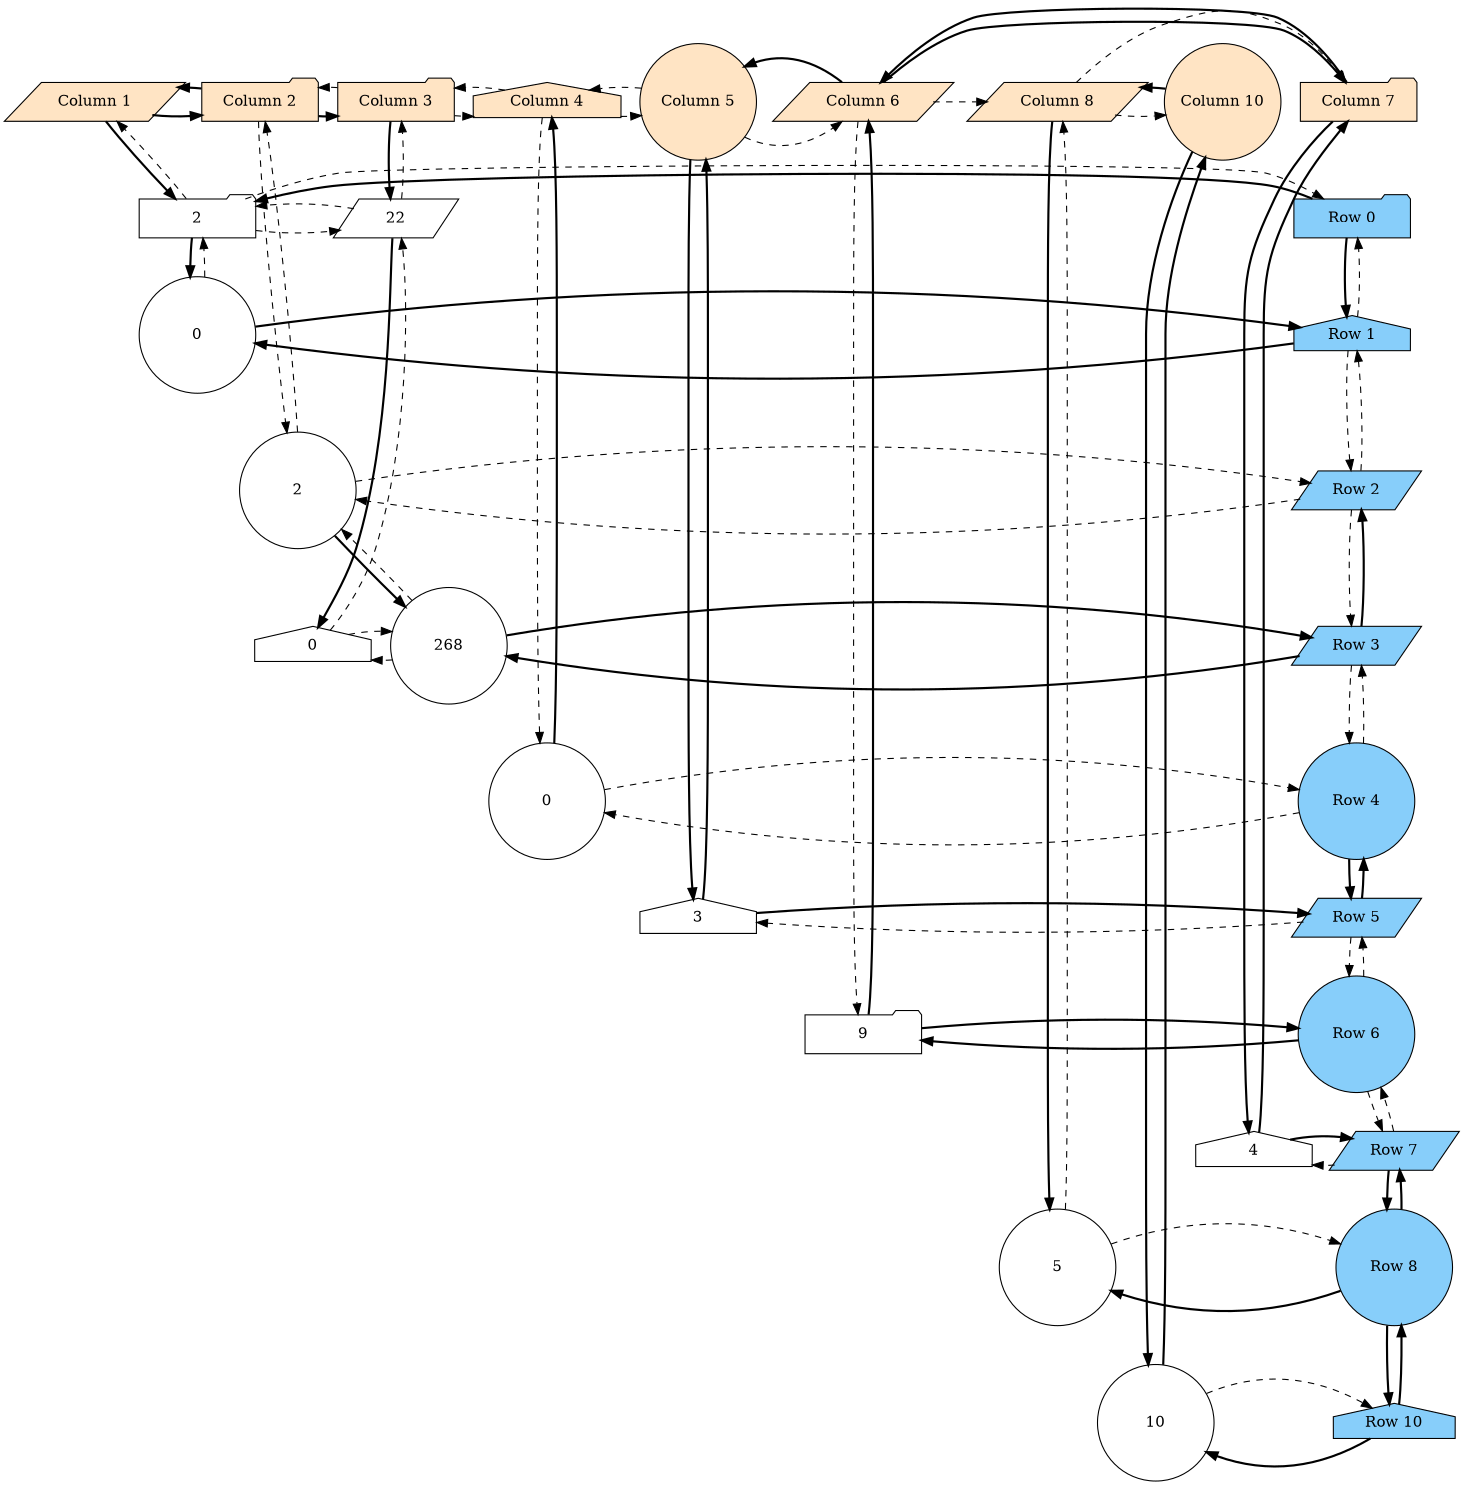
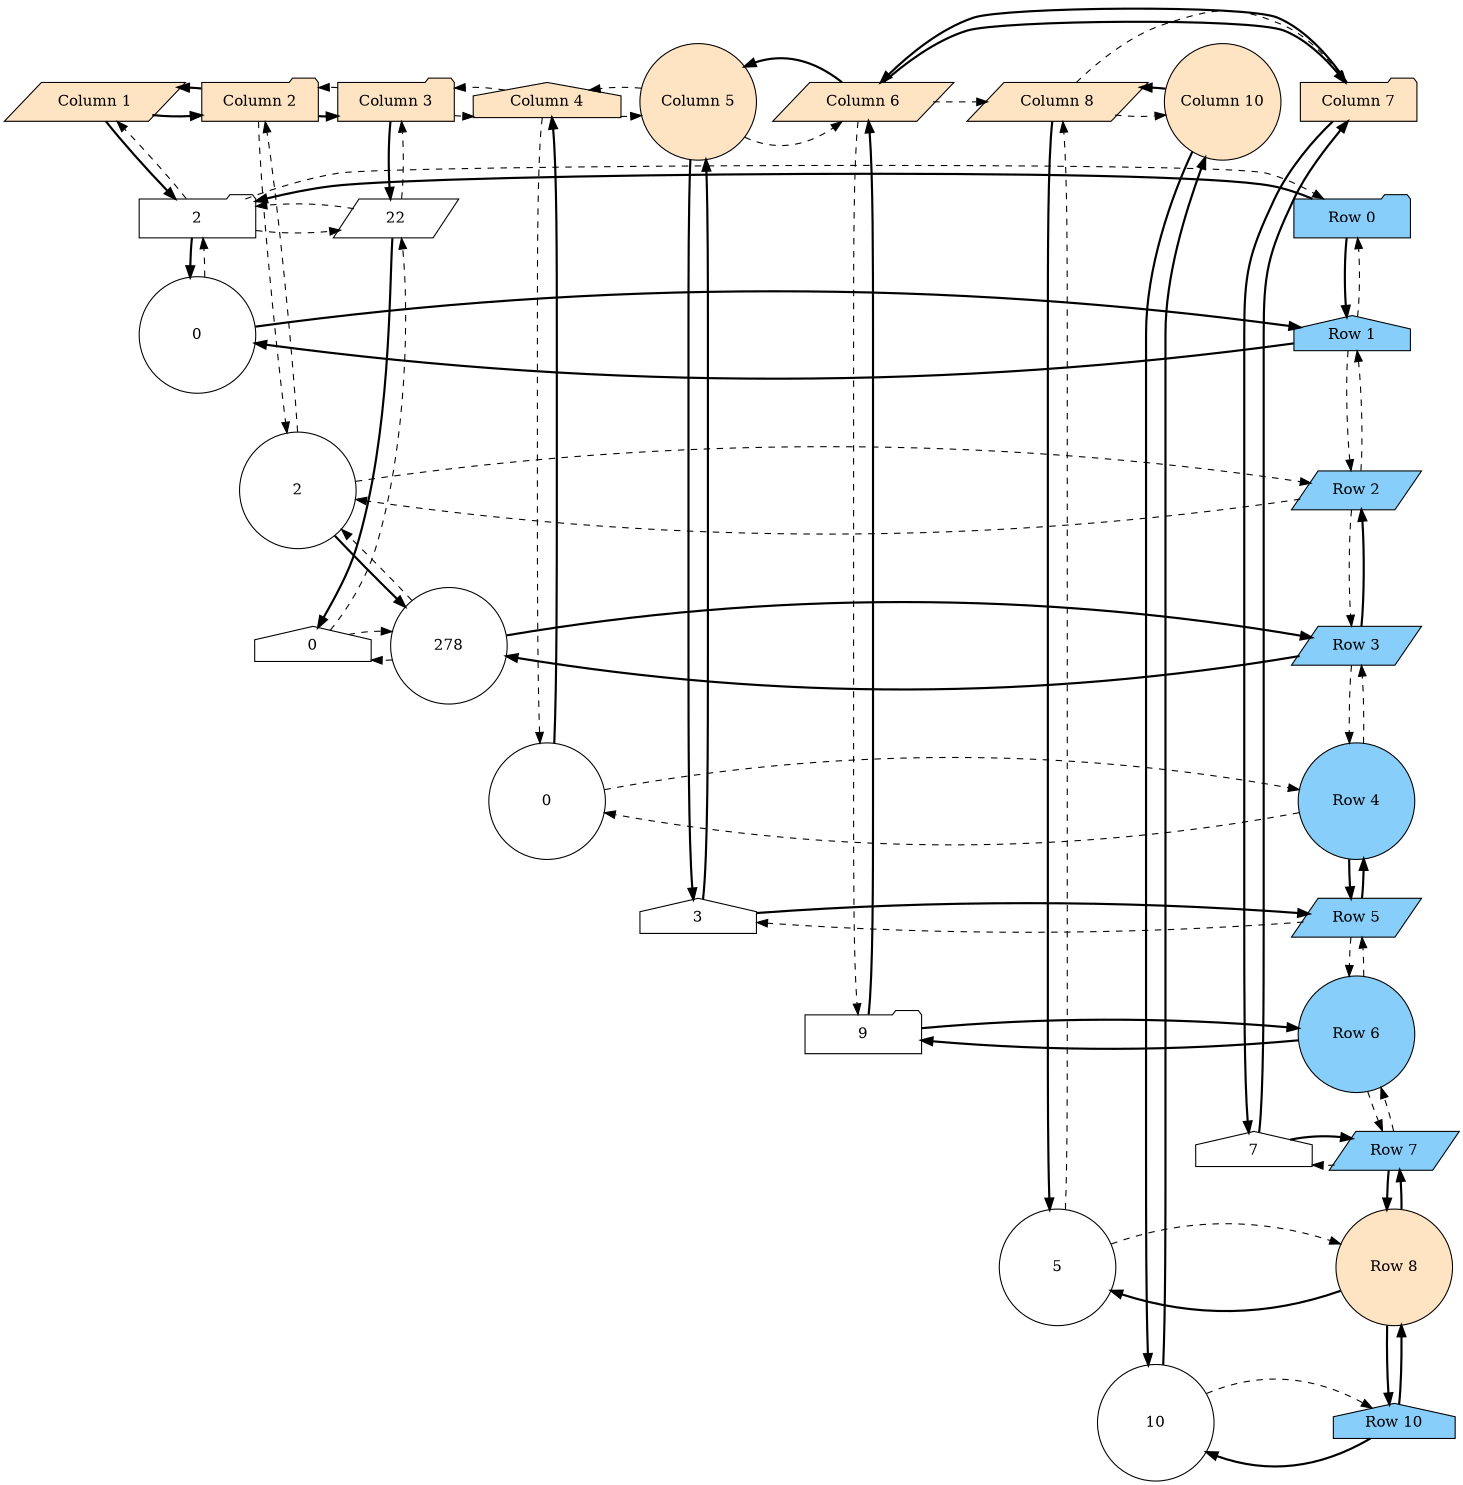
(449, 646) -> (449, 646)
(1254, 1151) -> (1254, 1151)
(1394, 1267) -> (1394, 1267)
